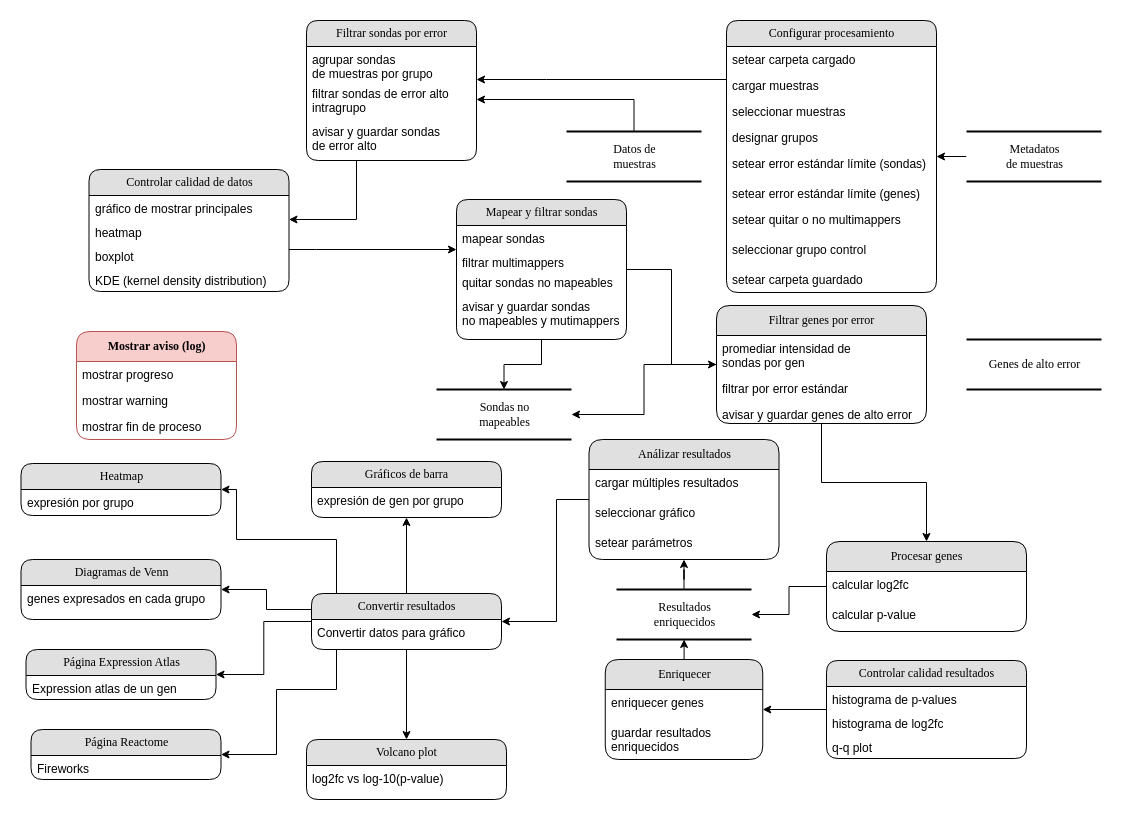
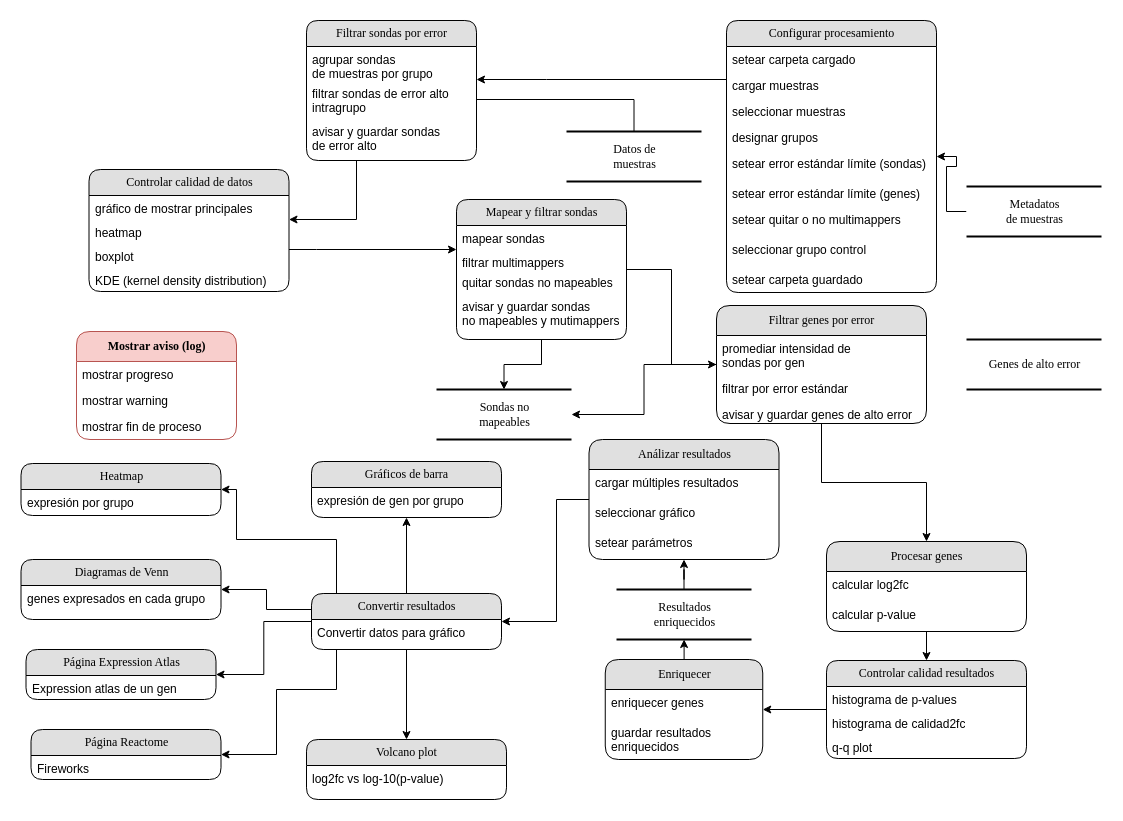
(485, 100) -> (482, 100)
(1034, 157) -> (1034, 212)
(789, 598) -> (927, 650)
(893, 725) -> (905, 725)
